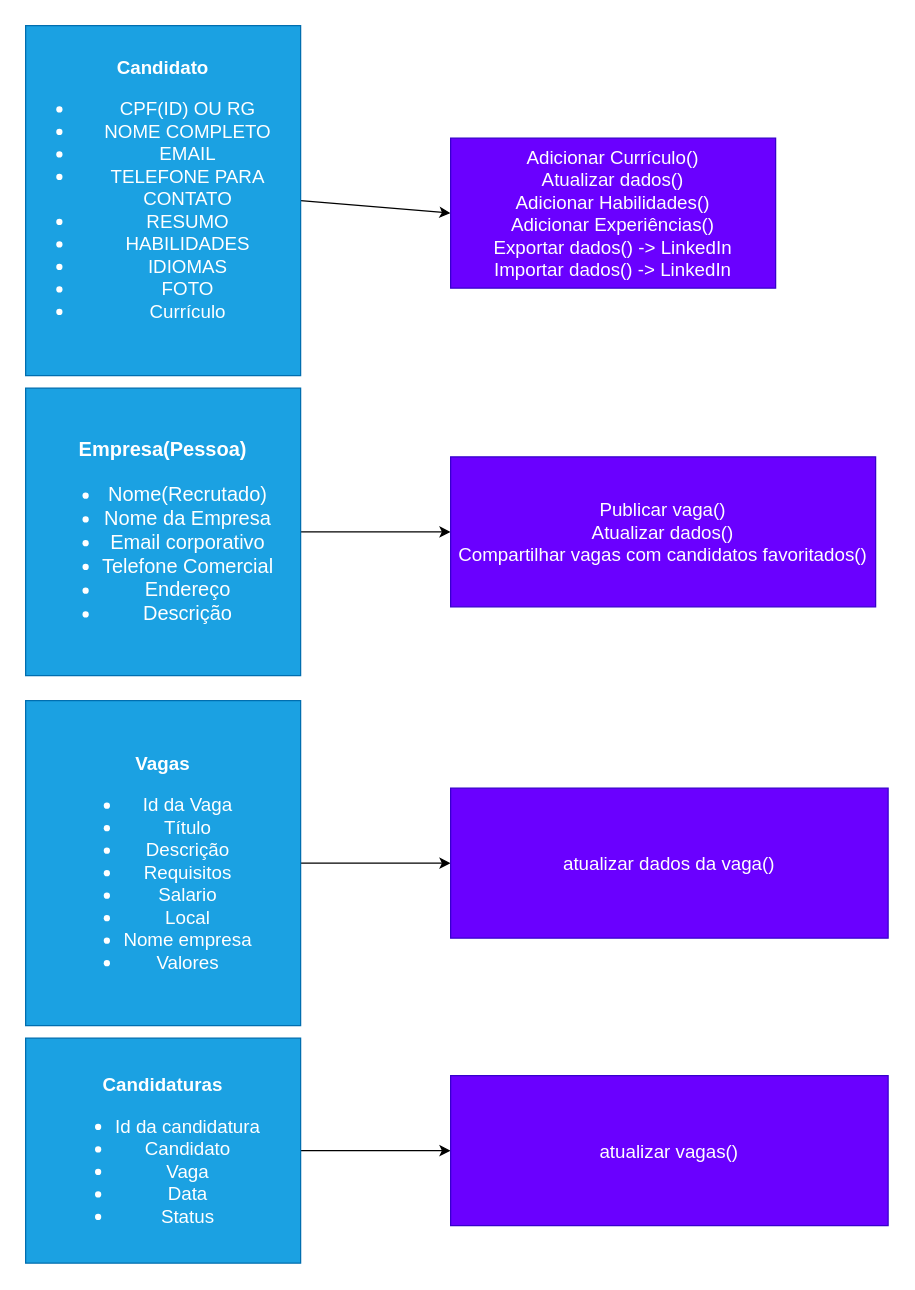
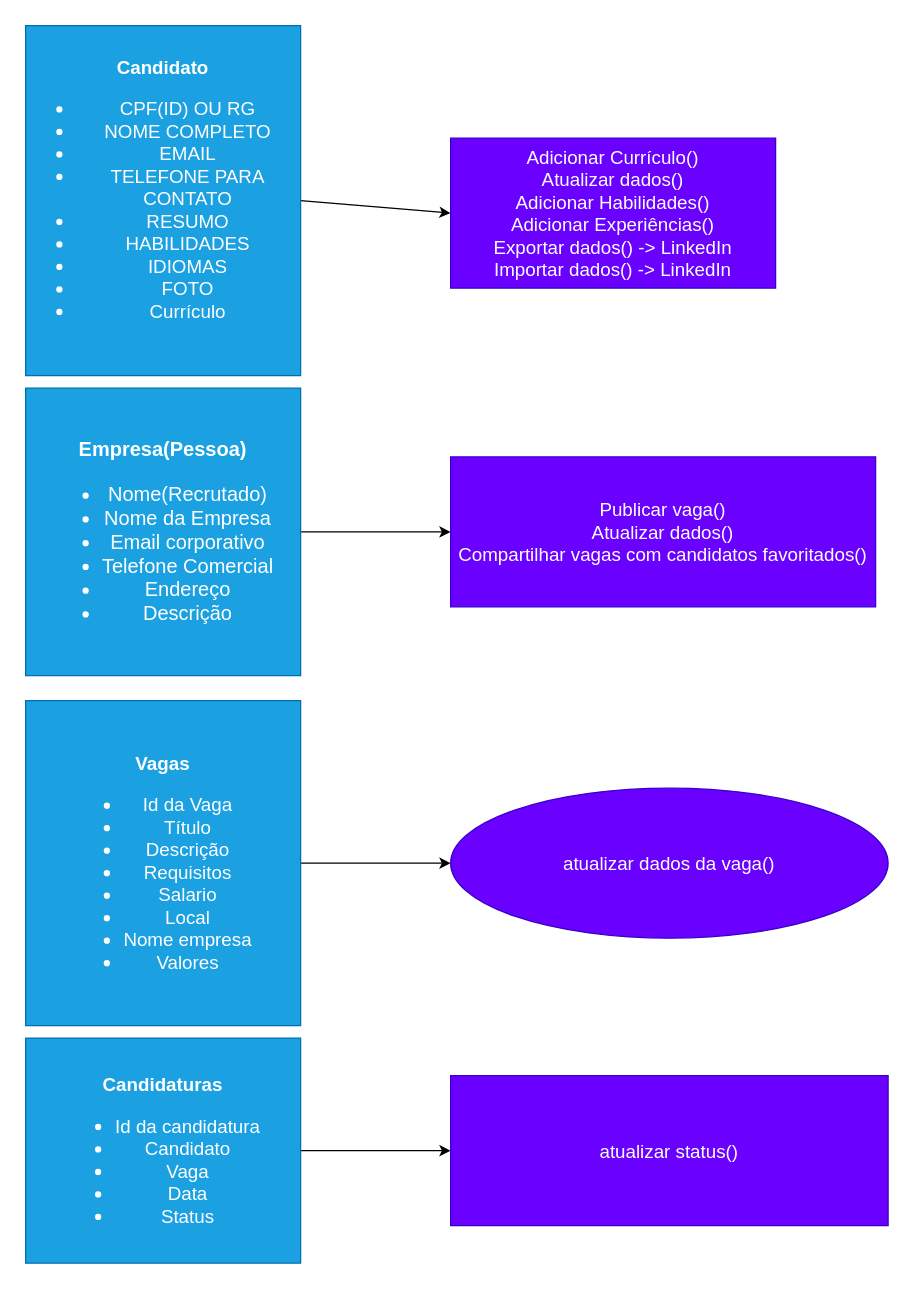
(669, 863) -> (669, 863)
(669, 1151) -> (669, 1151)
